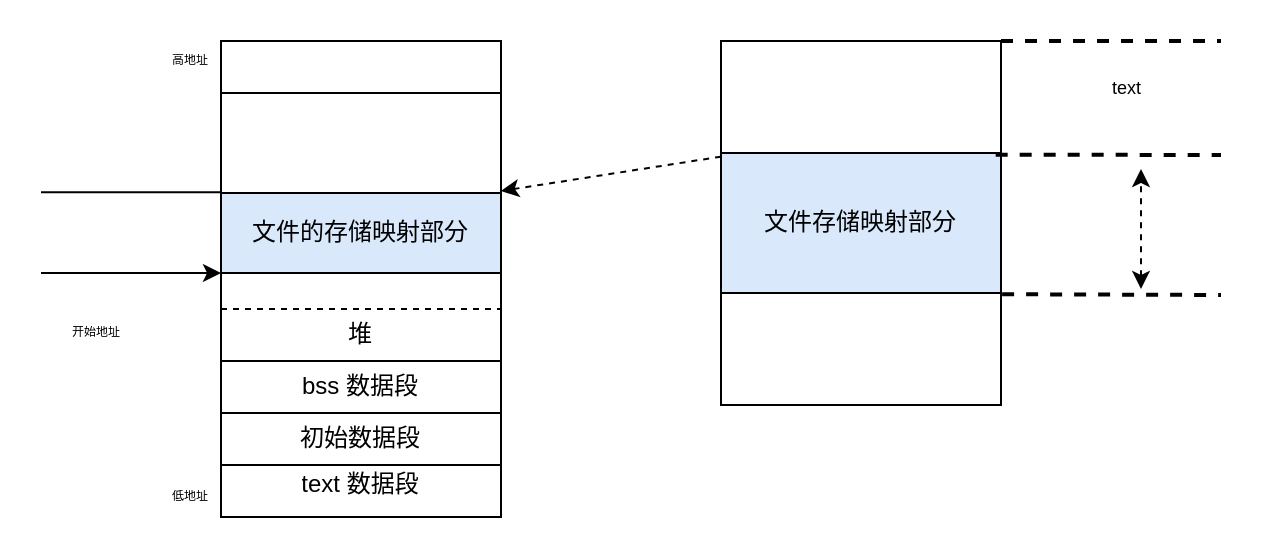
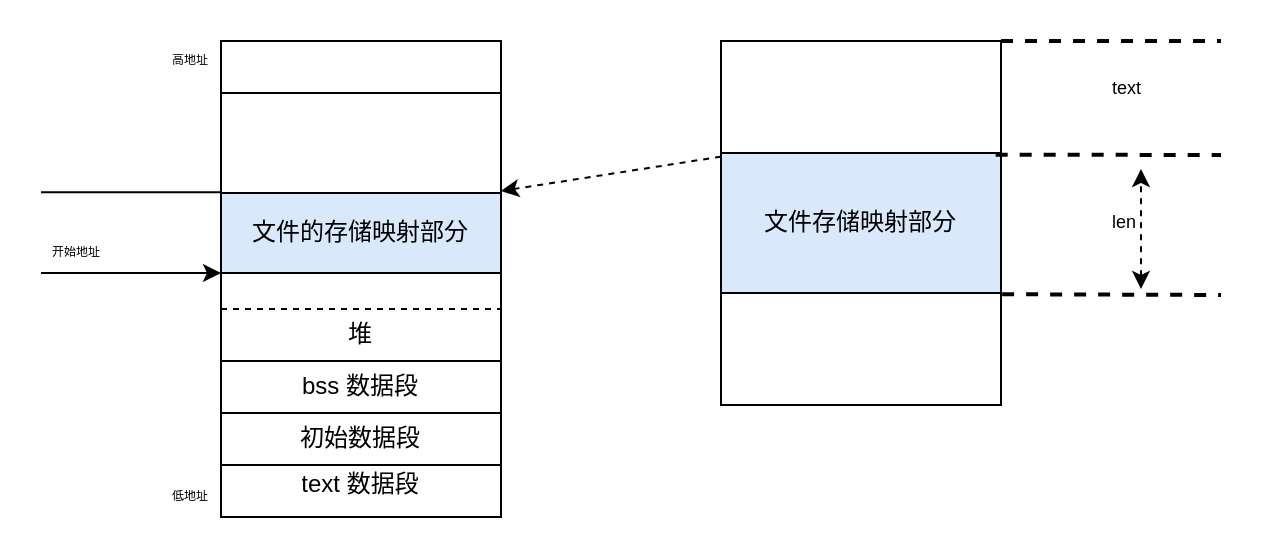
none -> (1141, 223)
(131, 333) -> (111, 253)
